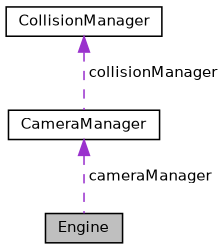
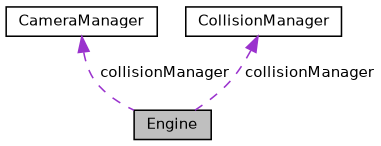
(84, 81) -> (227, 84)
(148, 177) -> (163, 73)
